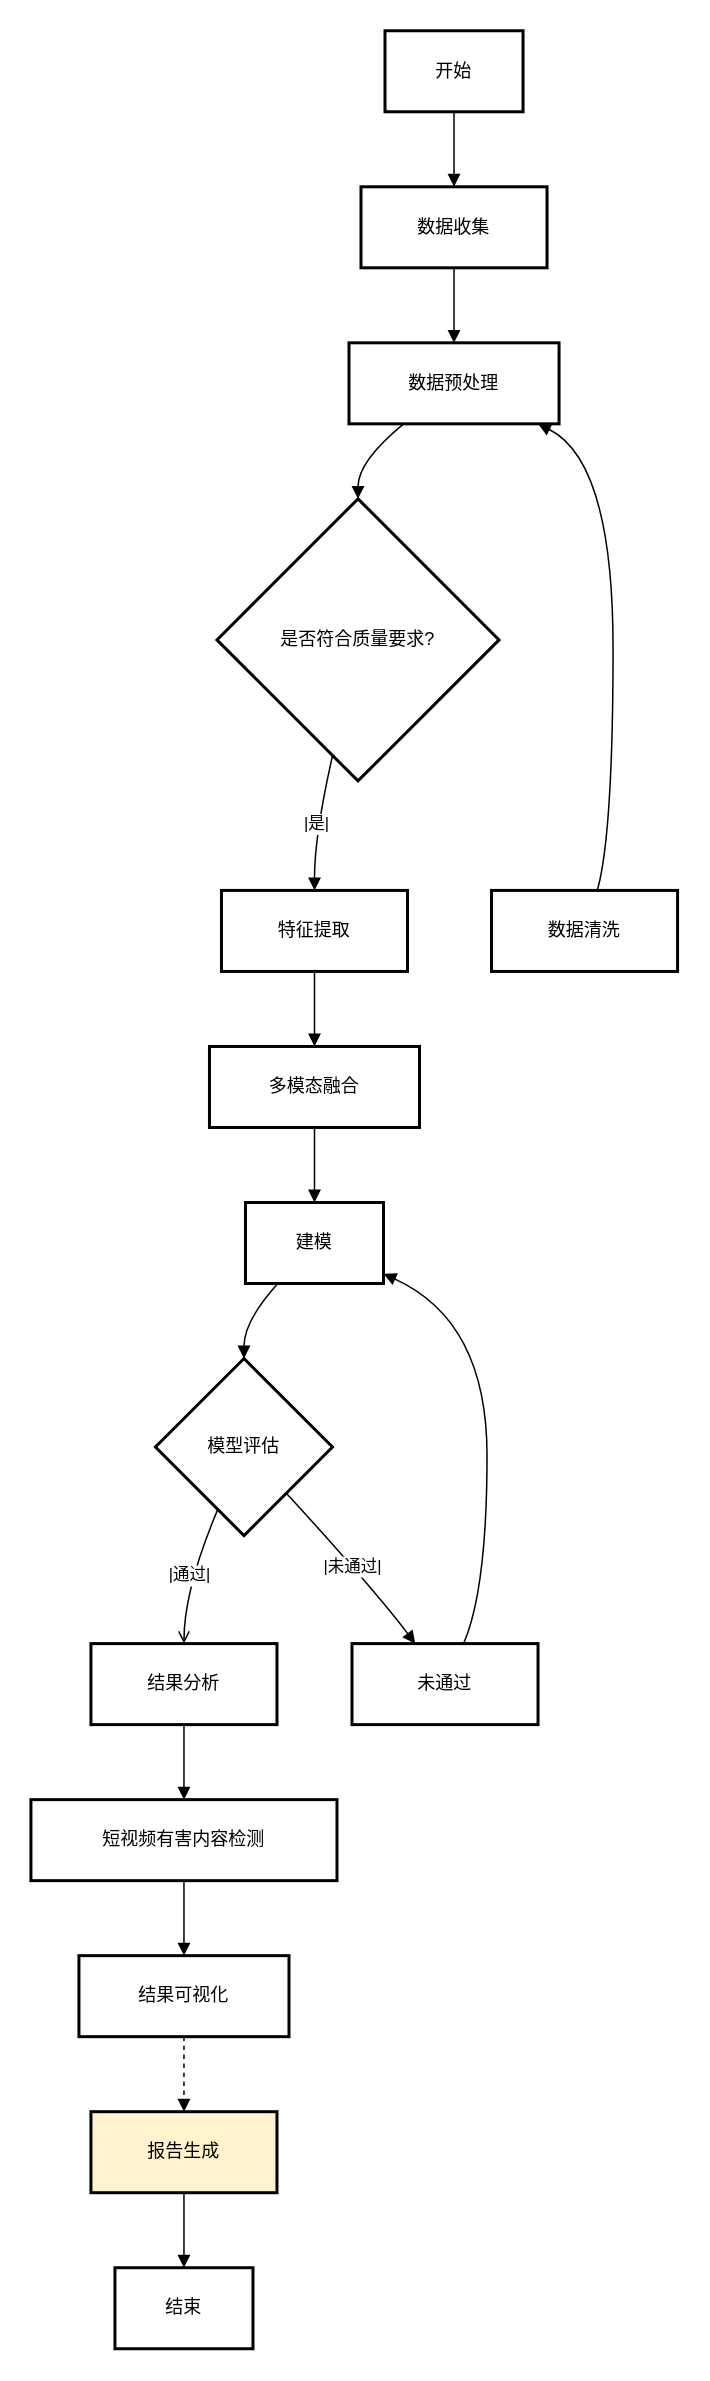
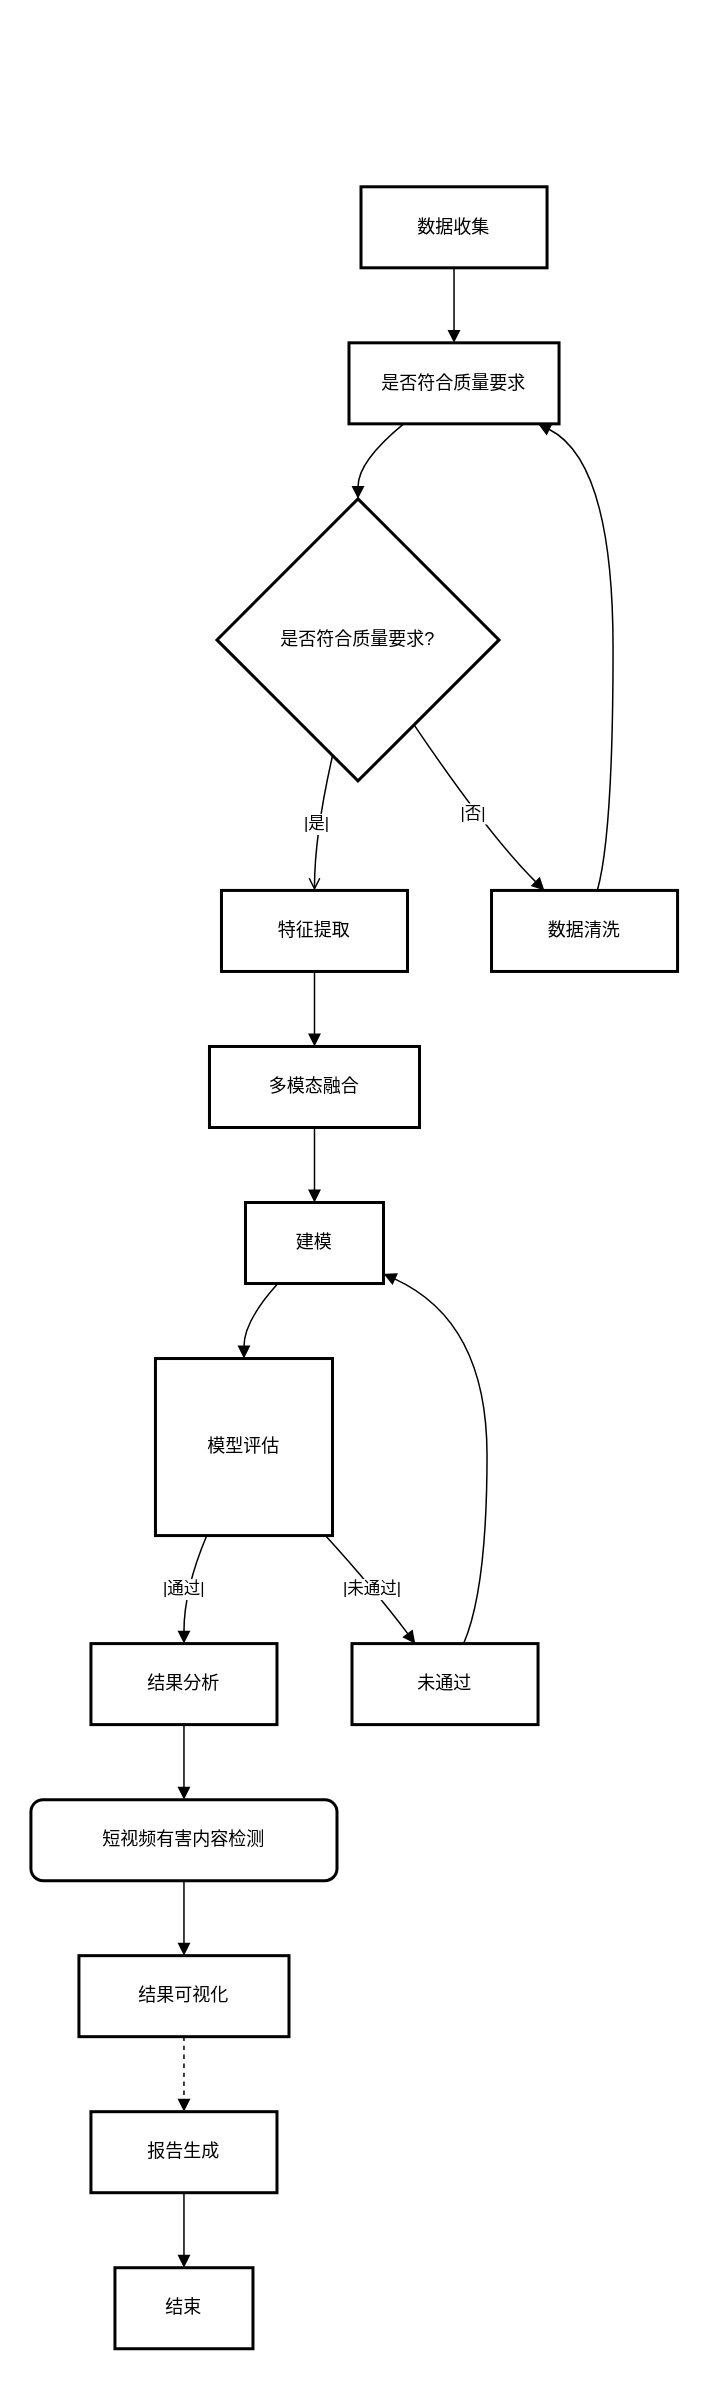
(454, 71) -> none
(454, 144) -> none
(454, 383) -> (454, 383)
none -> (471, 805)
(314, 876) -> (314, 880)
(244, 1447) -> (244, 1447)
(195, 1572) -> (191, 1581)
(184, 1840) -> (184, 1840)
(184, 2152) -> (184, 2152)
